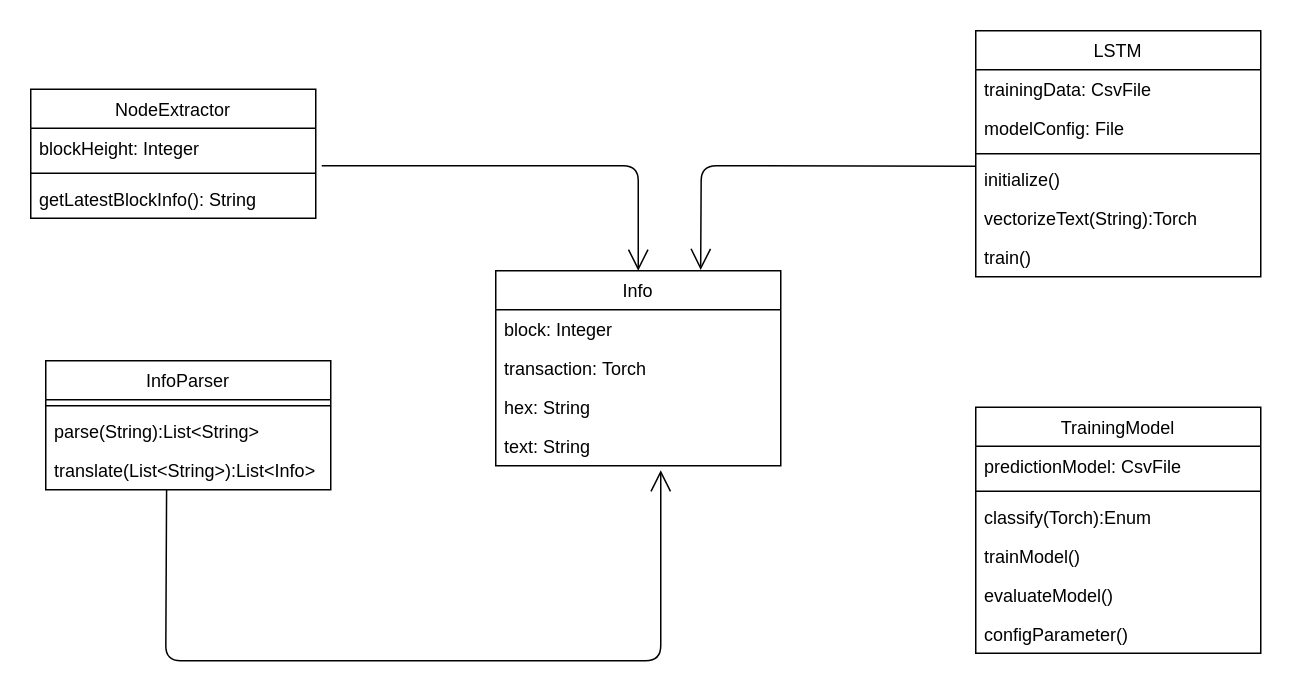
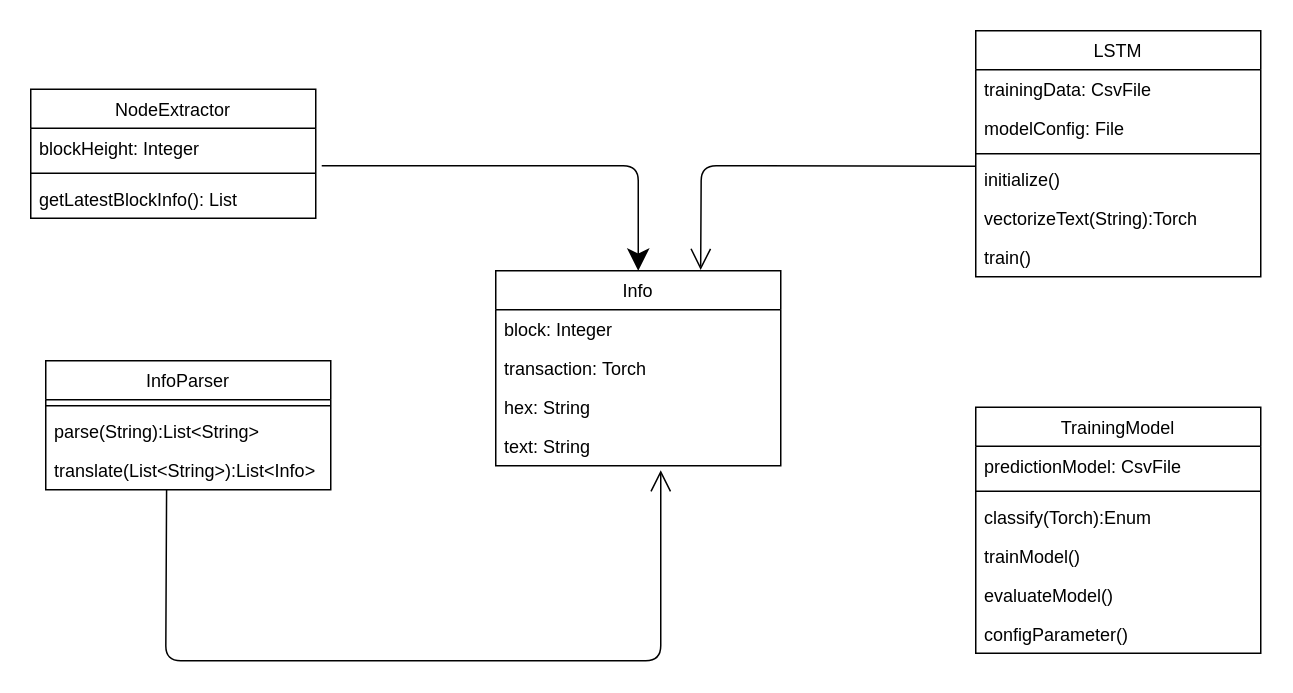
(171, 200) -> (161, 200)
(638, 258) -> (638, 252)
